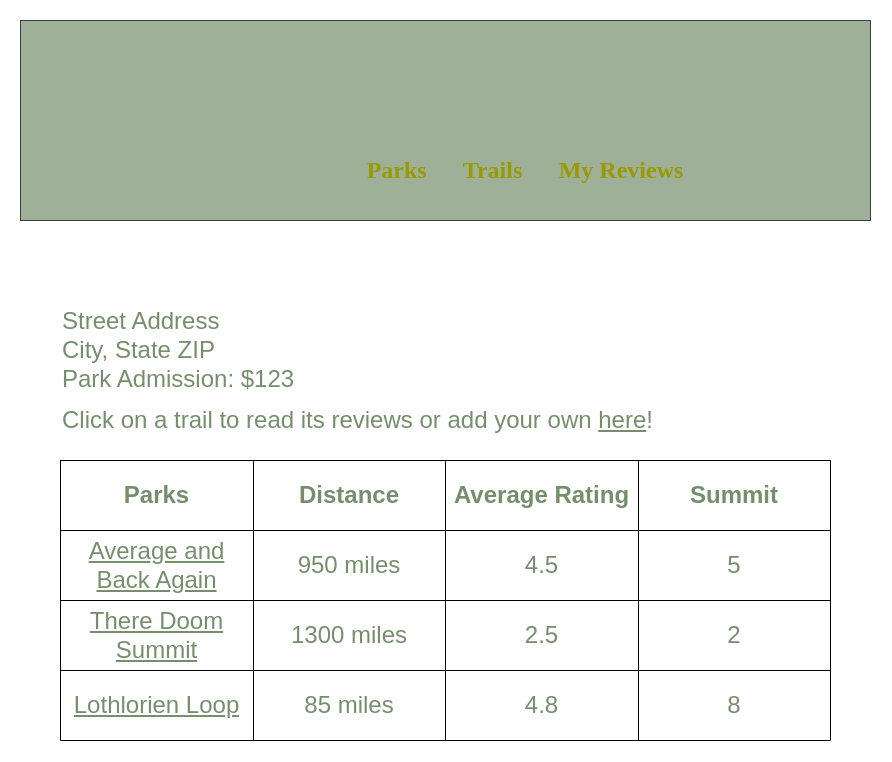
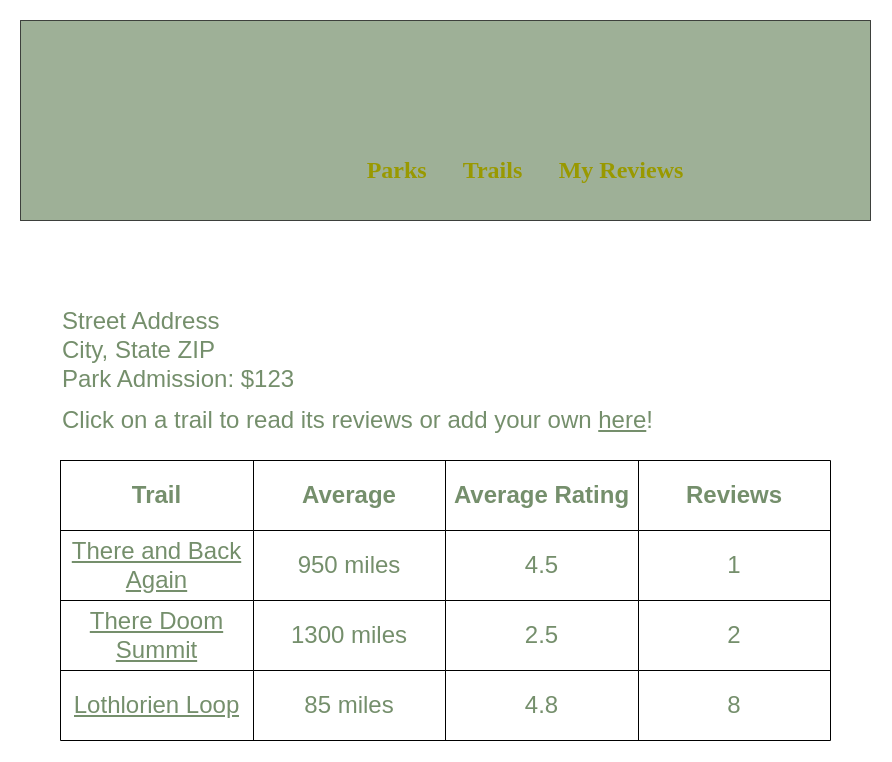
(157, 496) -> (157, 496)
(350, 496) -> (350, 496)
(735, 496) -> (735, 496)
(157, 566) -> (157, 566)
(735, 566) -> (735, 566)
